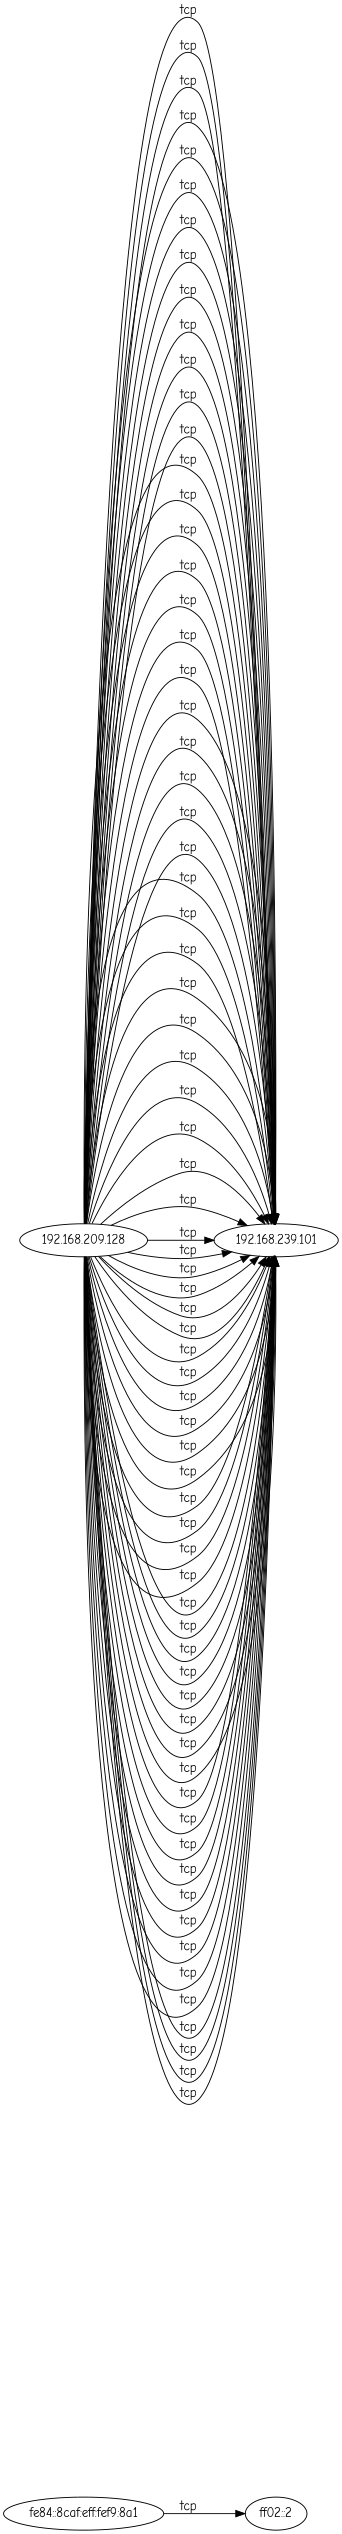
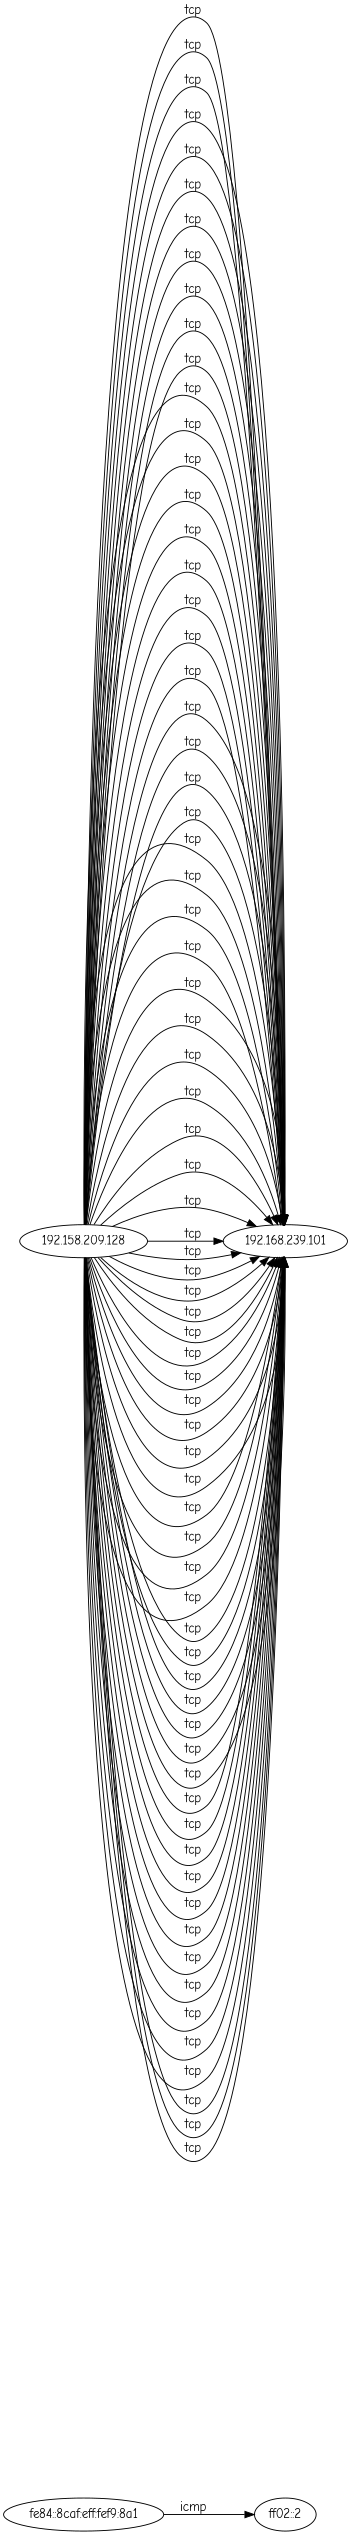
(84, 1240) -> (84, 1241)
(189, 2507) -> (193, 2508)
